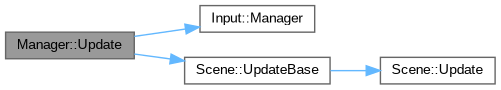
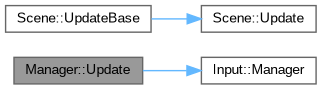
(152, 56) -> none
